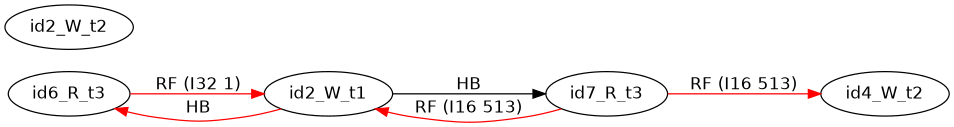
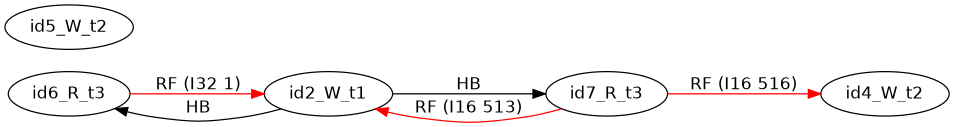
(69, 27) -> (69, 27)
(744, 85) -> (744, 85)
(204, 121) -> (204, 121)
